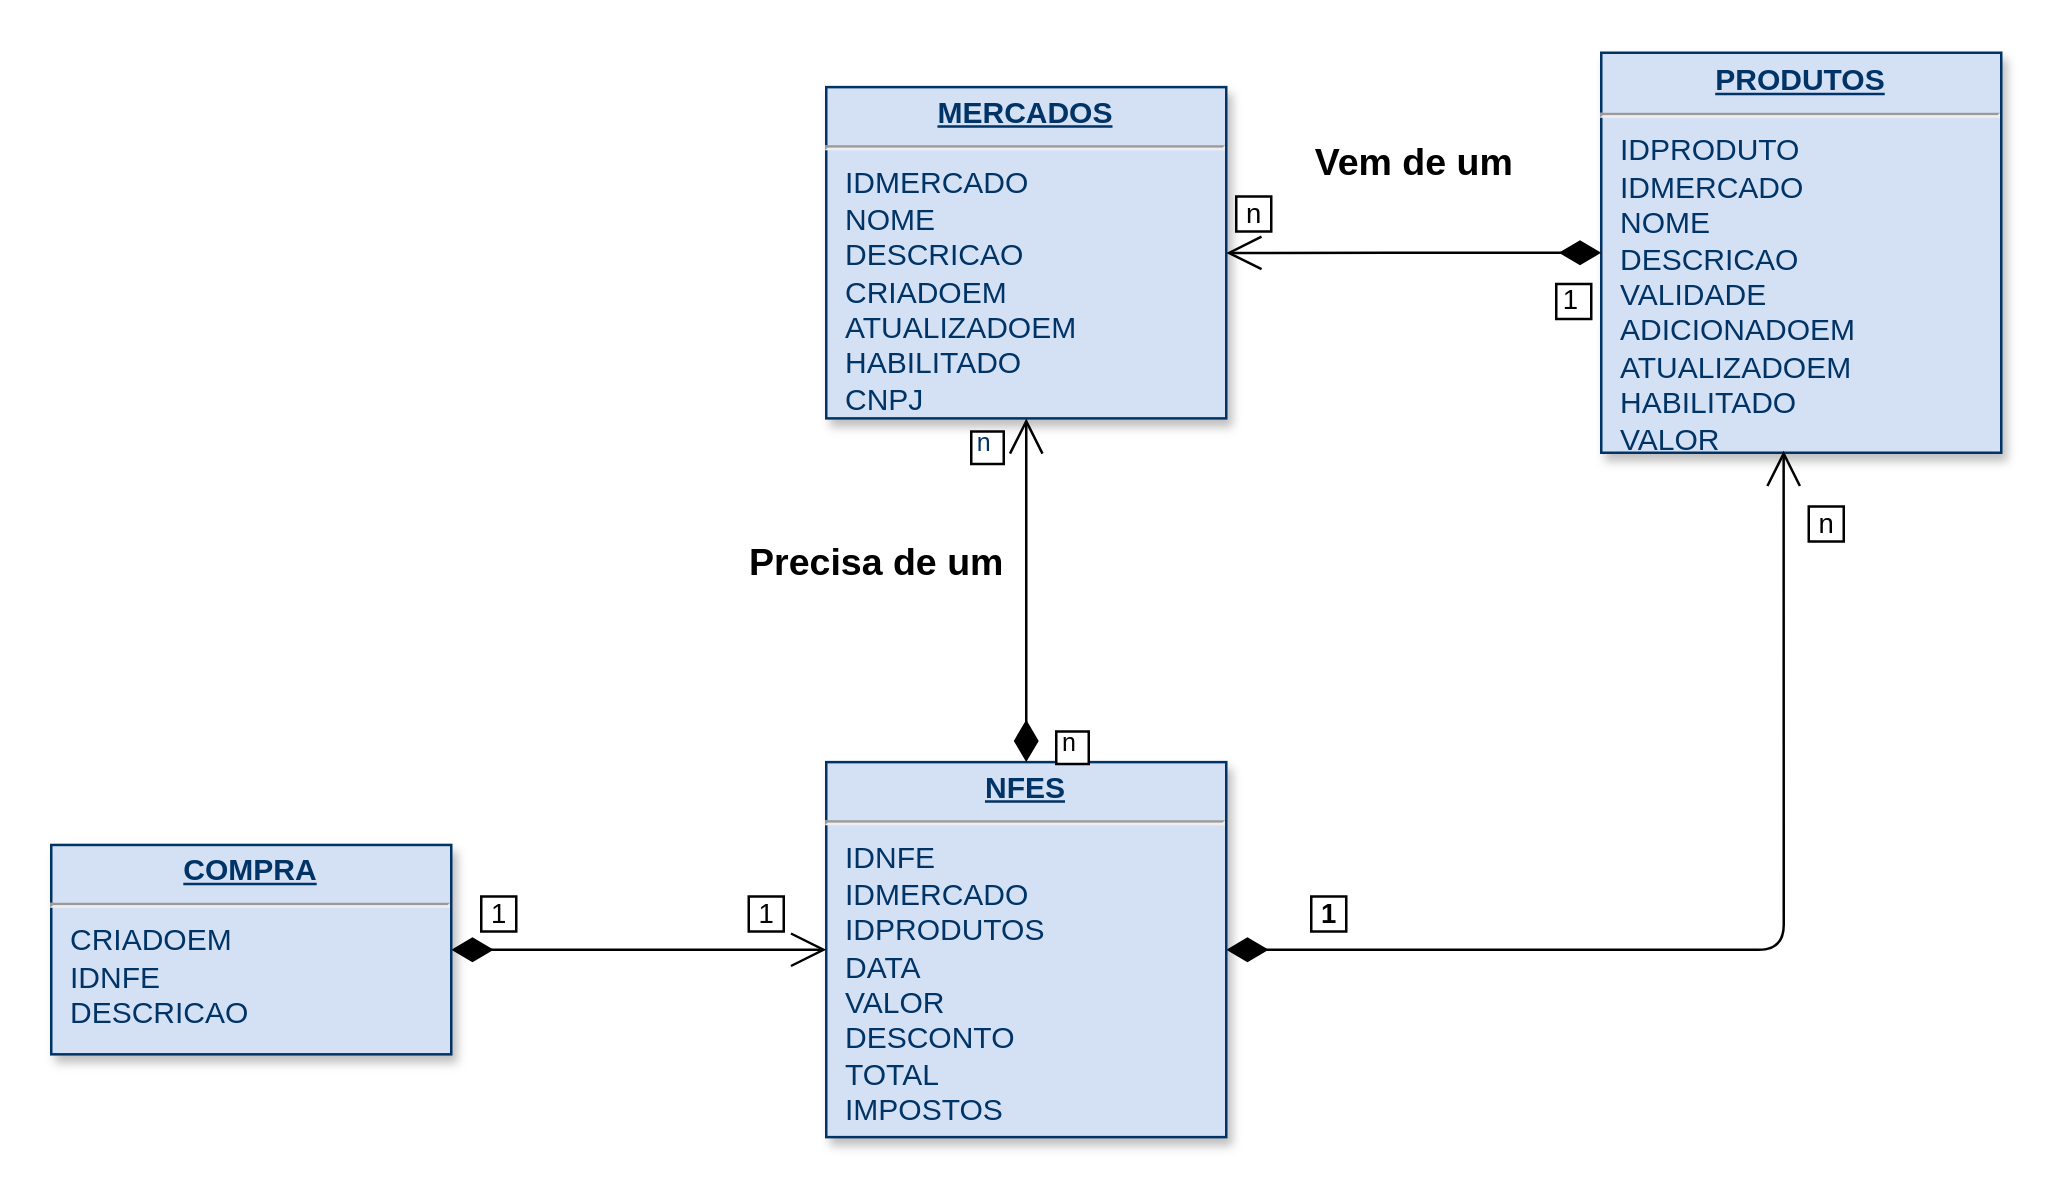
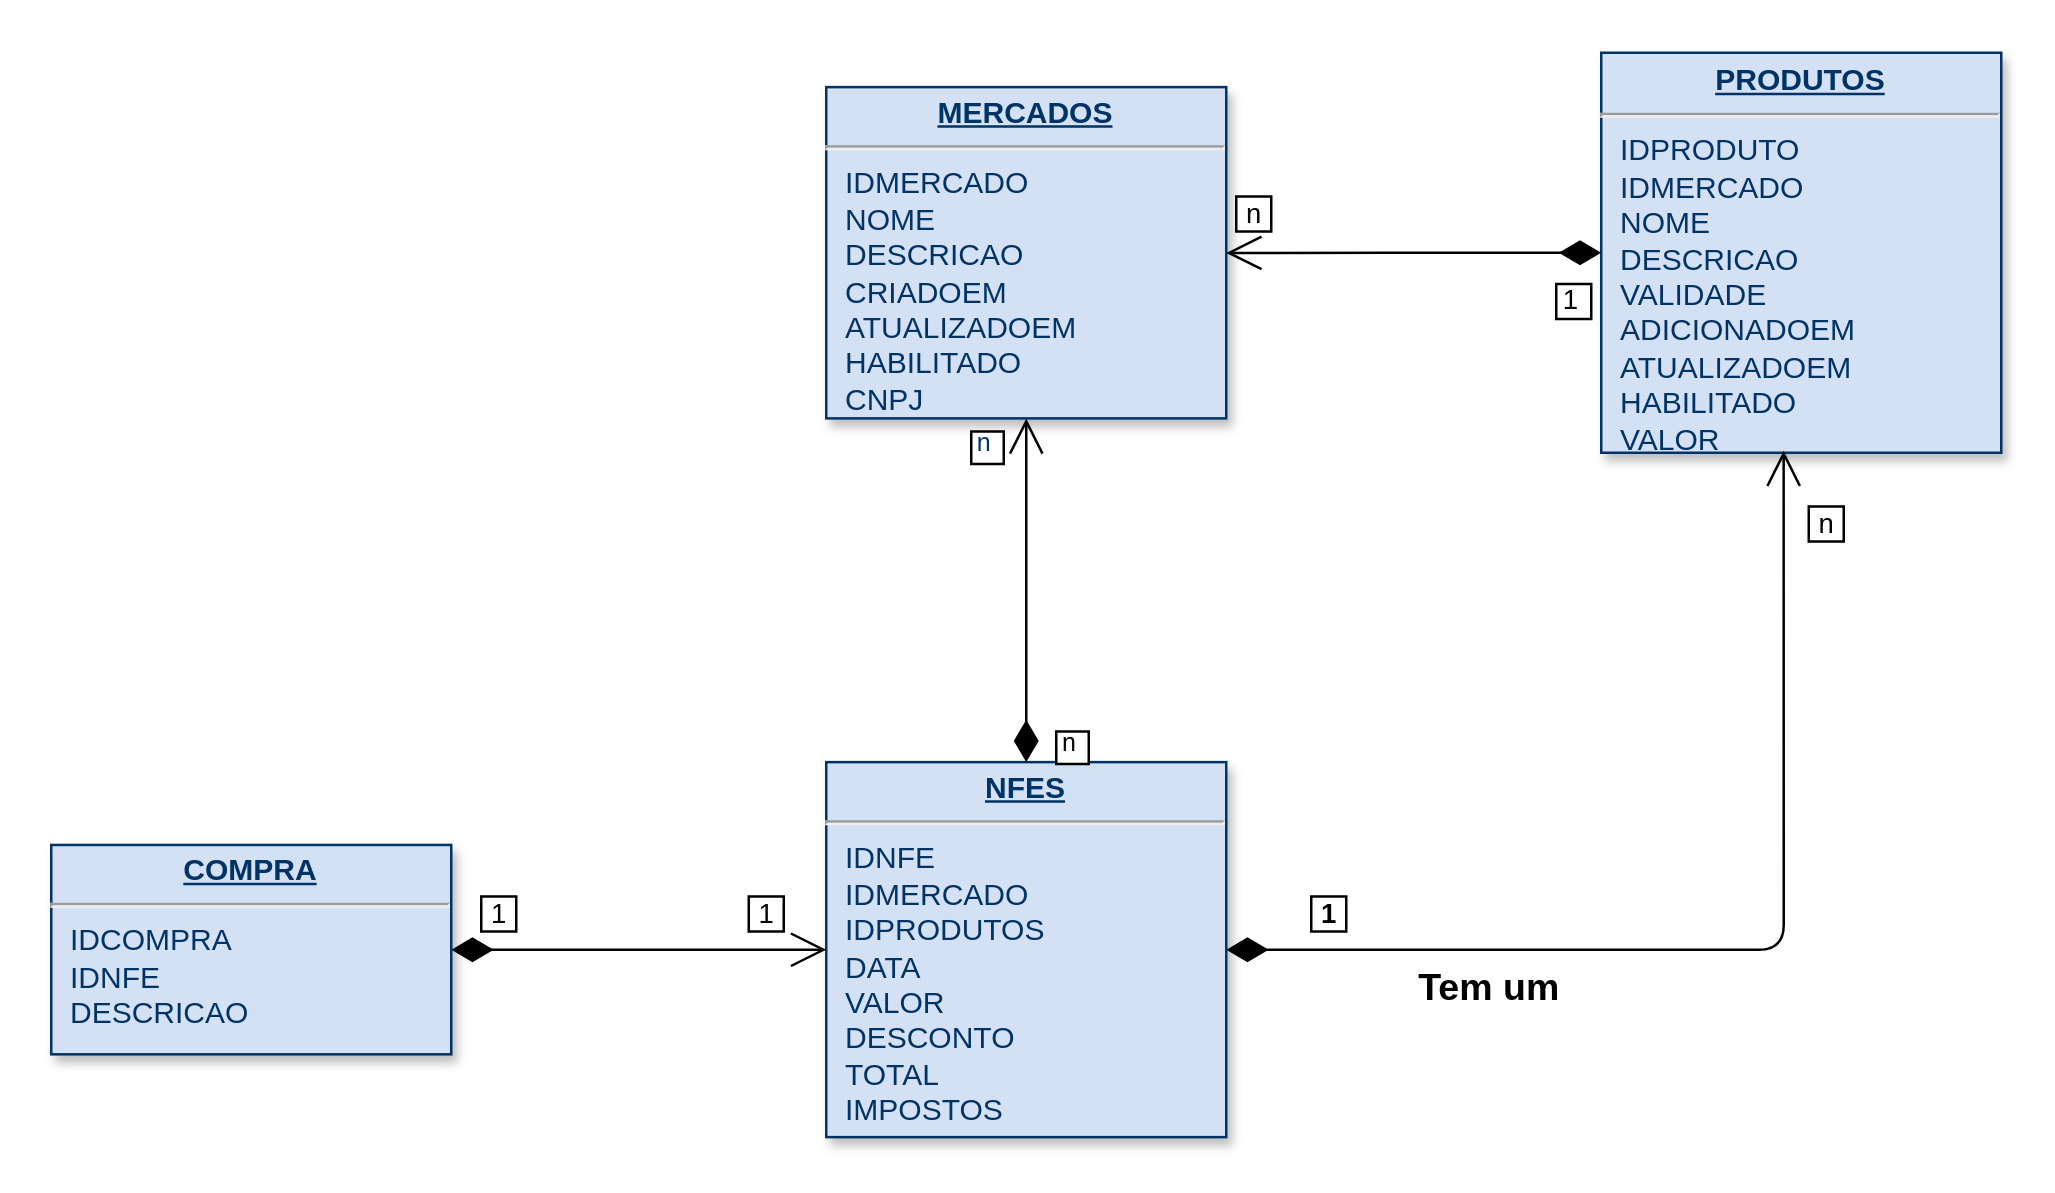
(1414, 162) -> none
(876, 562) -> none
(127, 916) -> (127, 916)
none -> (1489, 987)
